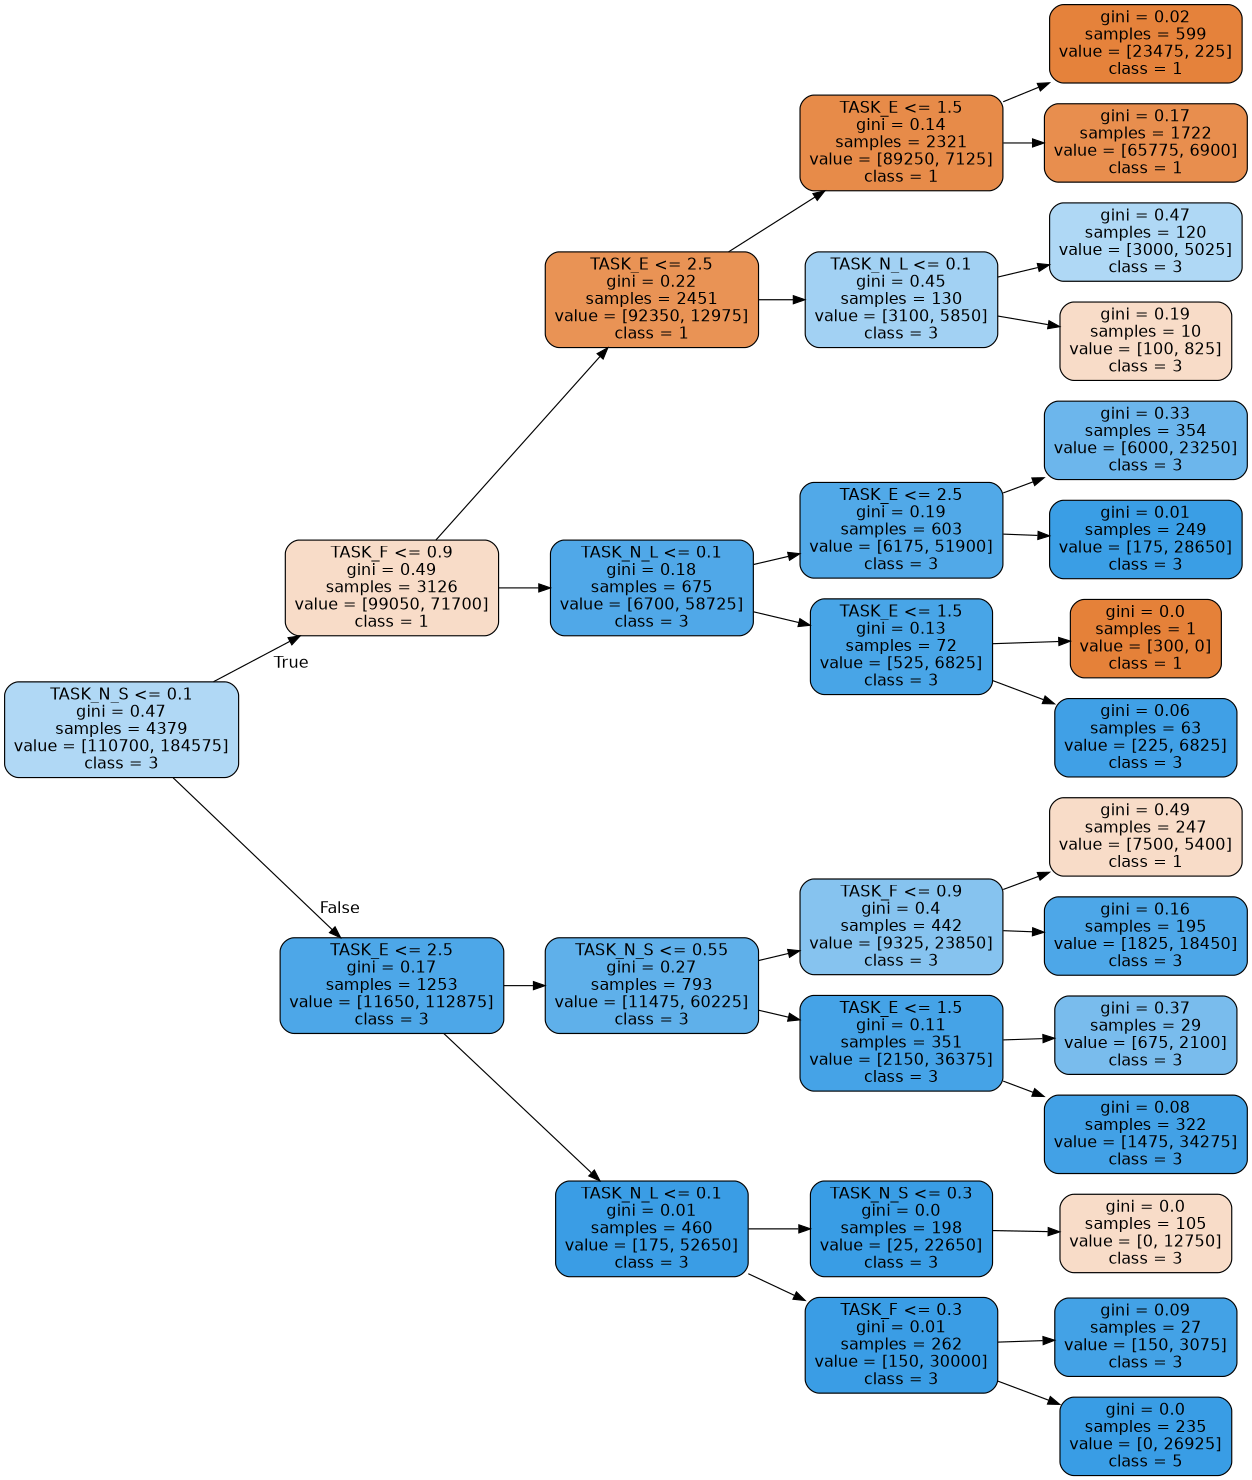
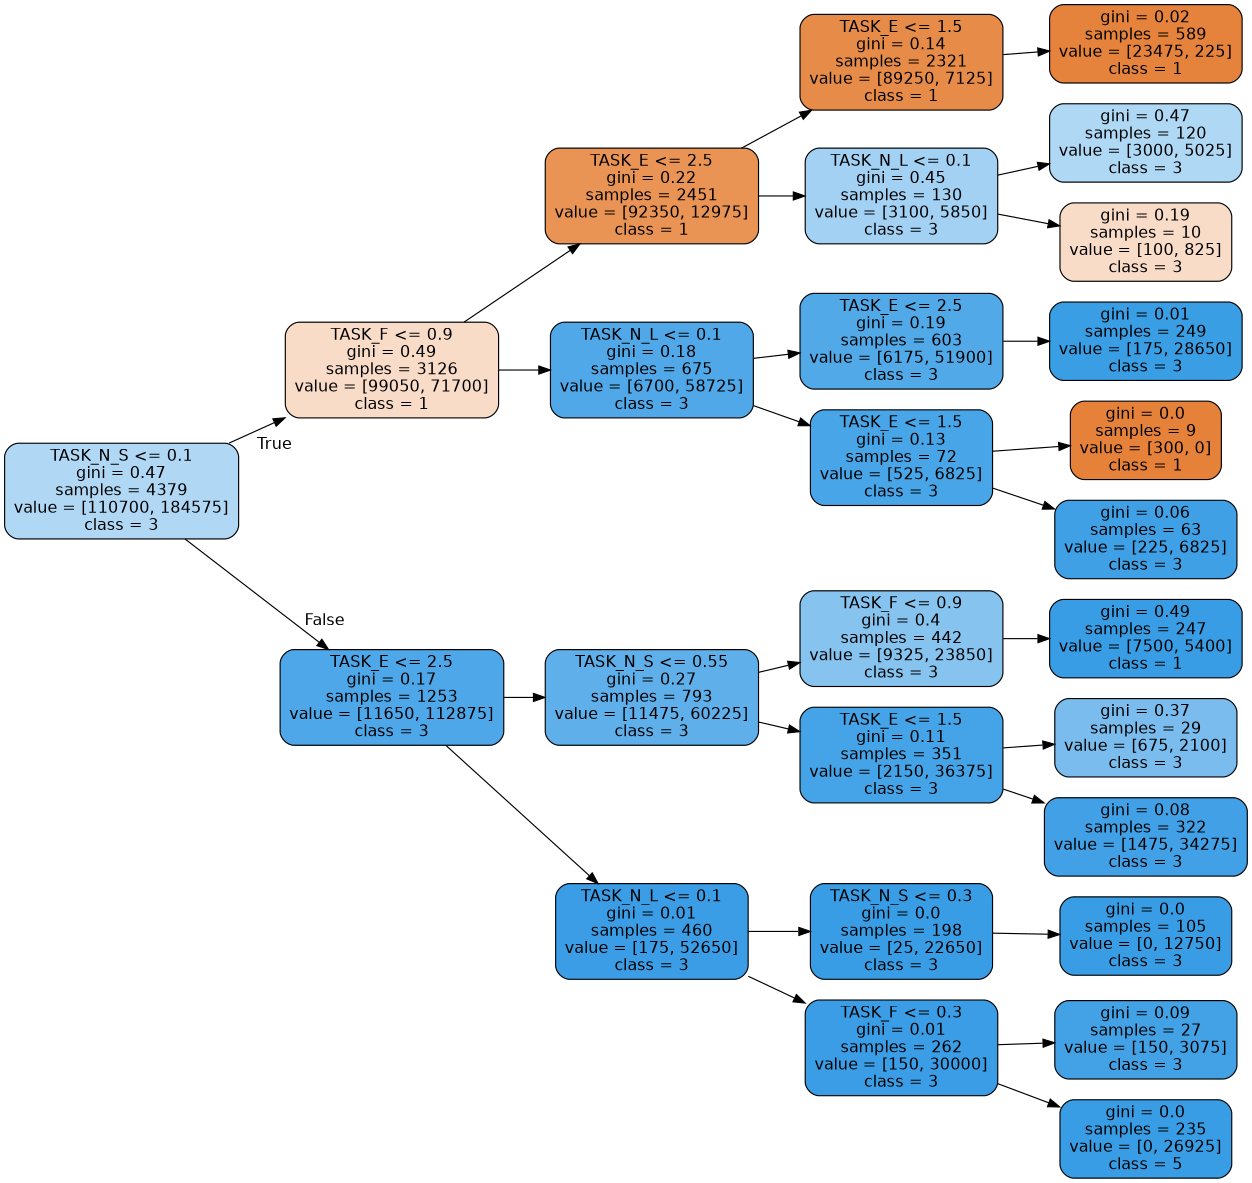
(1146, 44) -> (1146, 44)
(1146, 143) -> none
(1146, 440) -> none
(1146, 639) -> (1146, 440)
(1146, 837) -> (1146, 639)
(1146, 936) -> none
(1146, 1233) -> (1146, 936)
